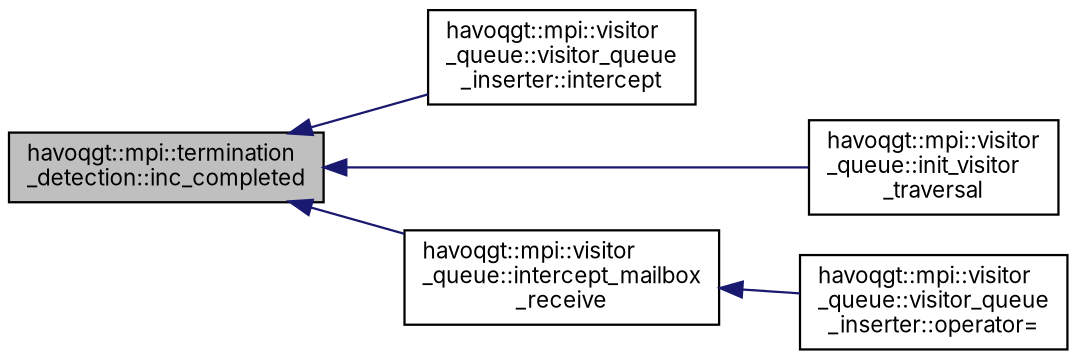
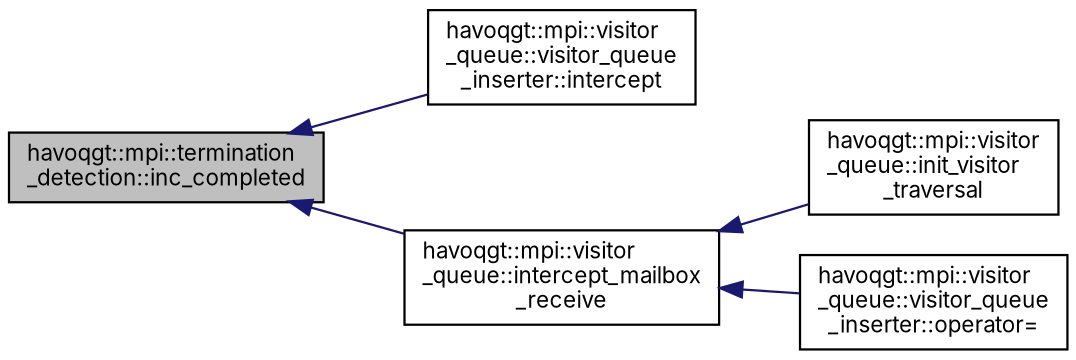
(578, 167) -> (775, 214)
